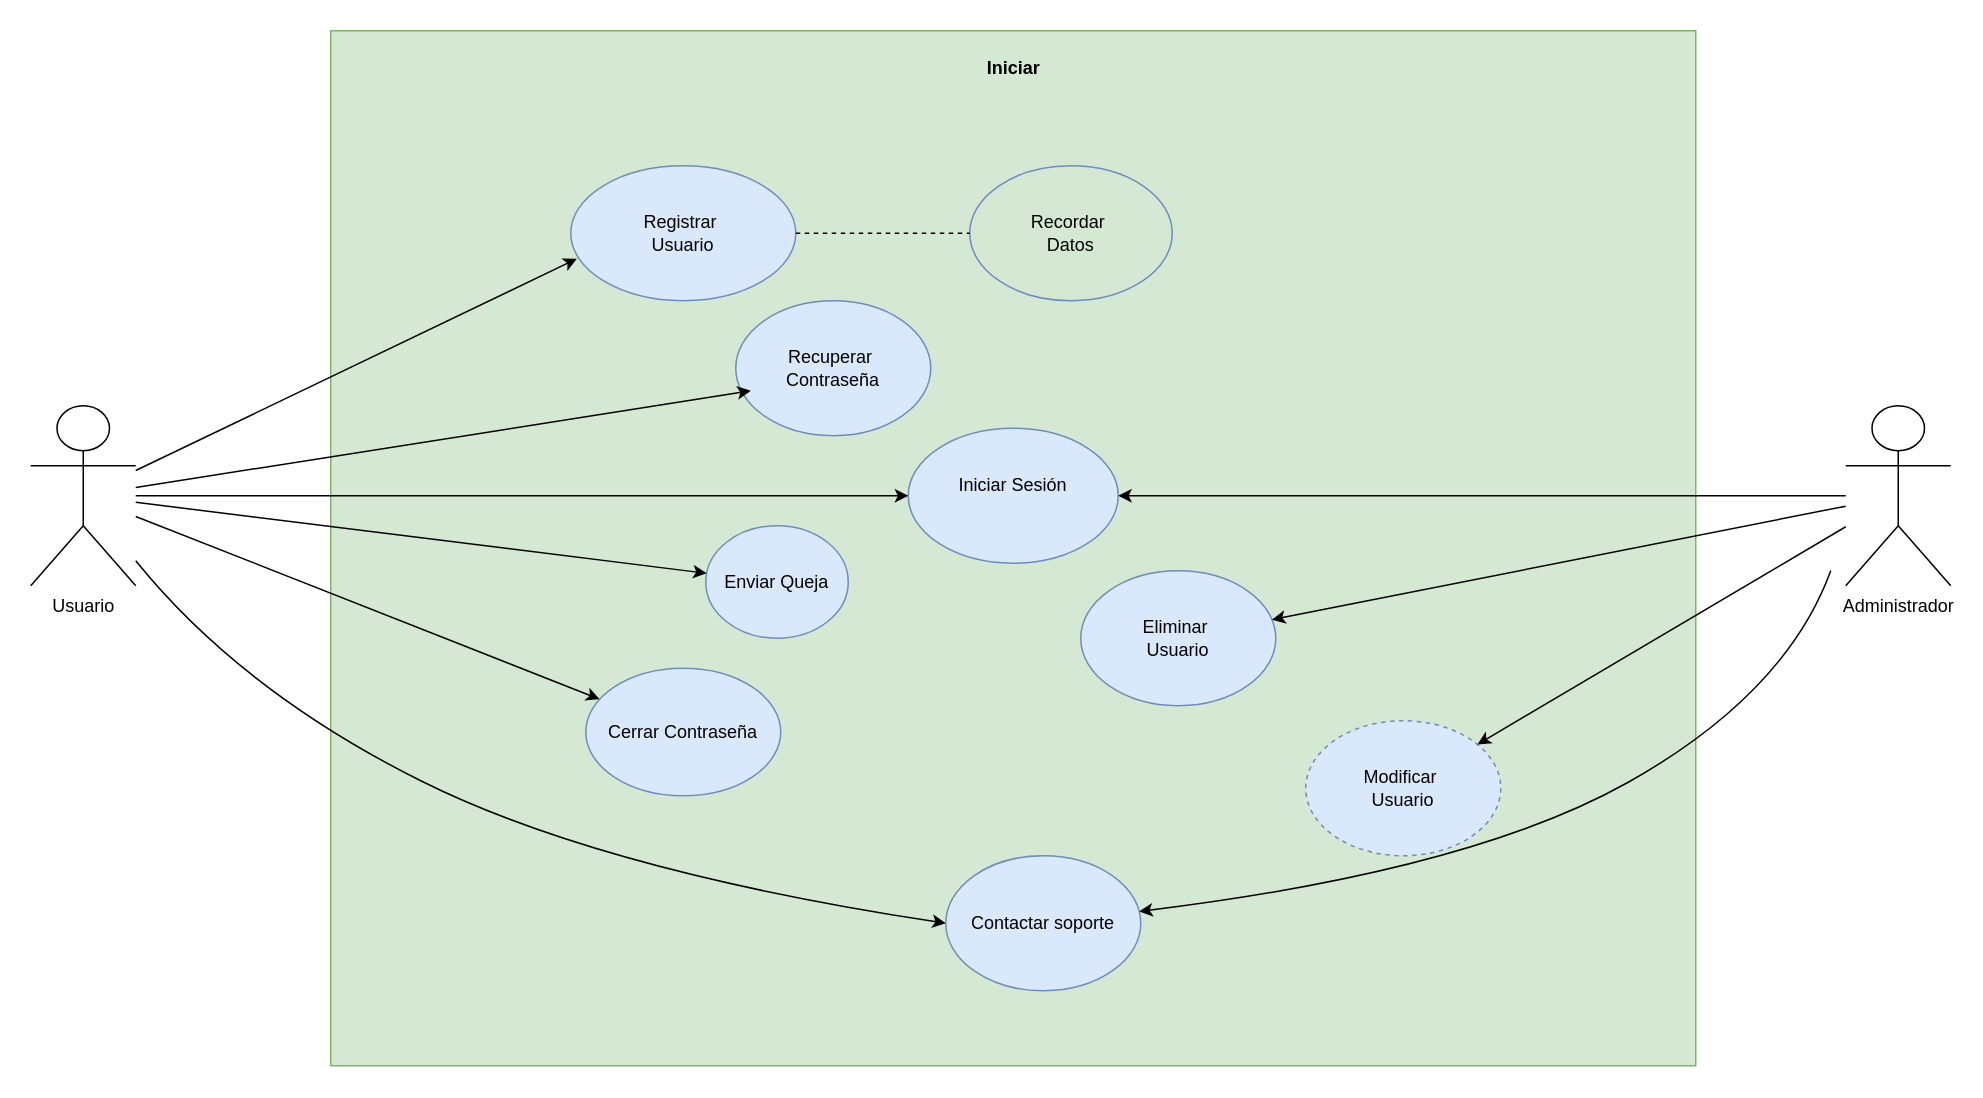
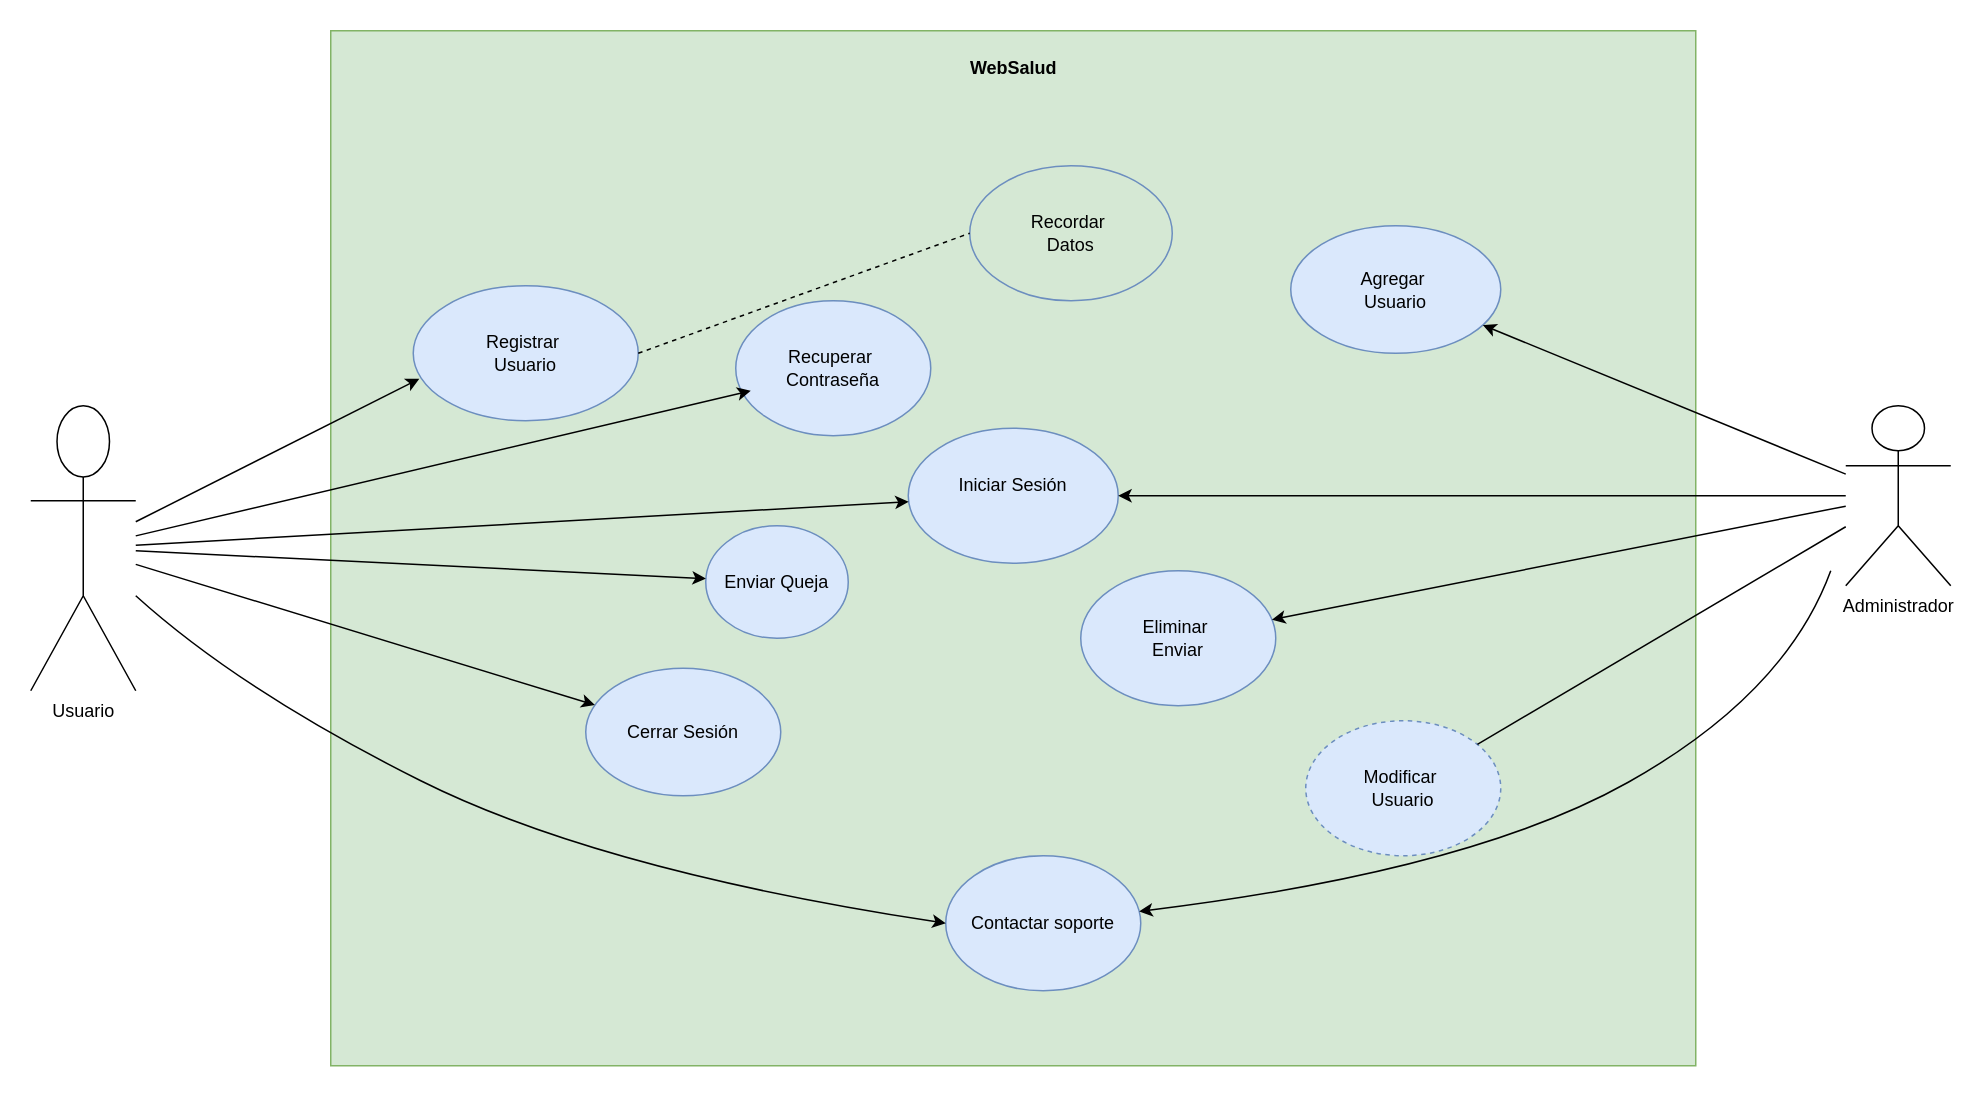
(1014, 68) -> (1014, 68)
(683, 233) -> (526, 353)
none -> (1396, 290)
none -> (1669, 401)
(83, 496) -> (83, 548)
(1178, 638) -> (1178, 638)
(683, 733) -> (683, 733)
(1487, 739) -> (1483, 741)
